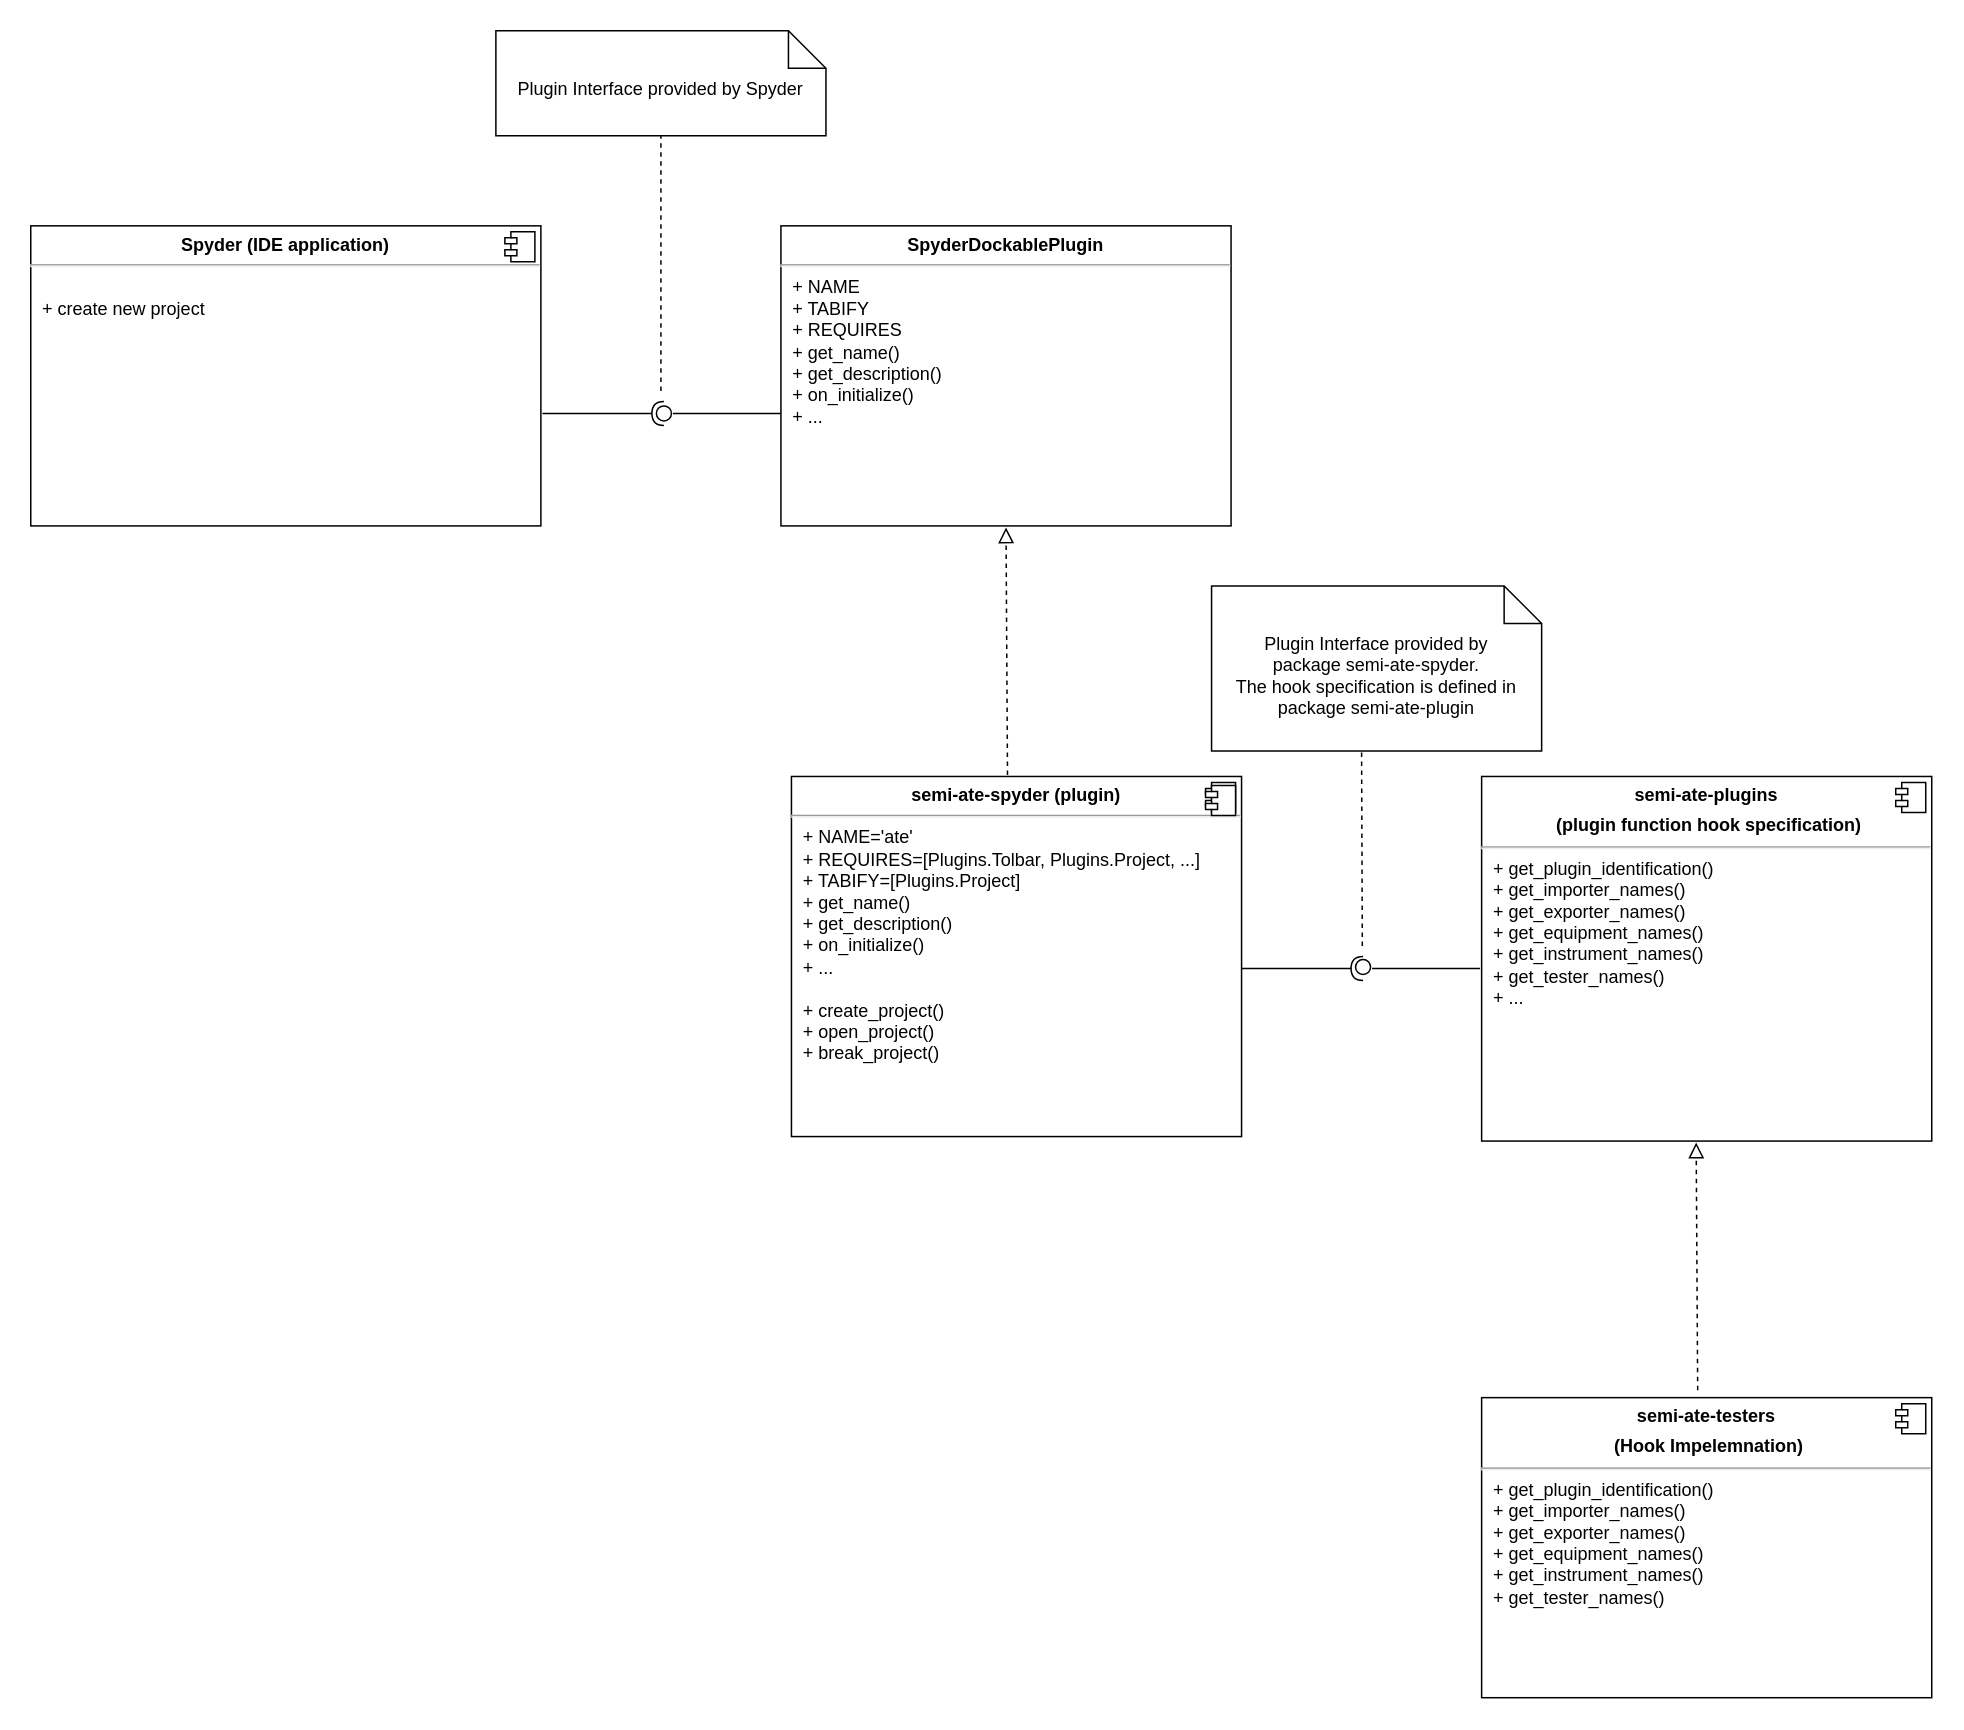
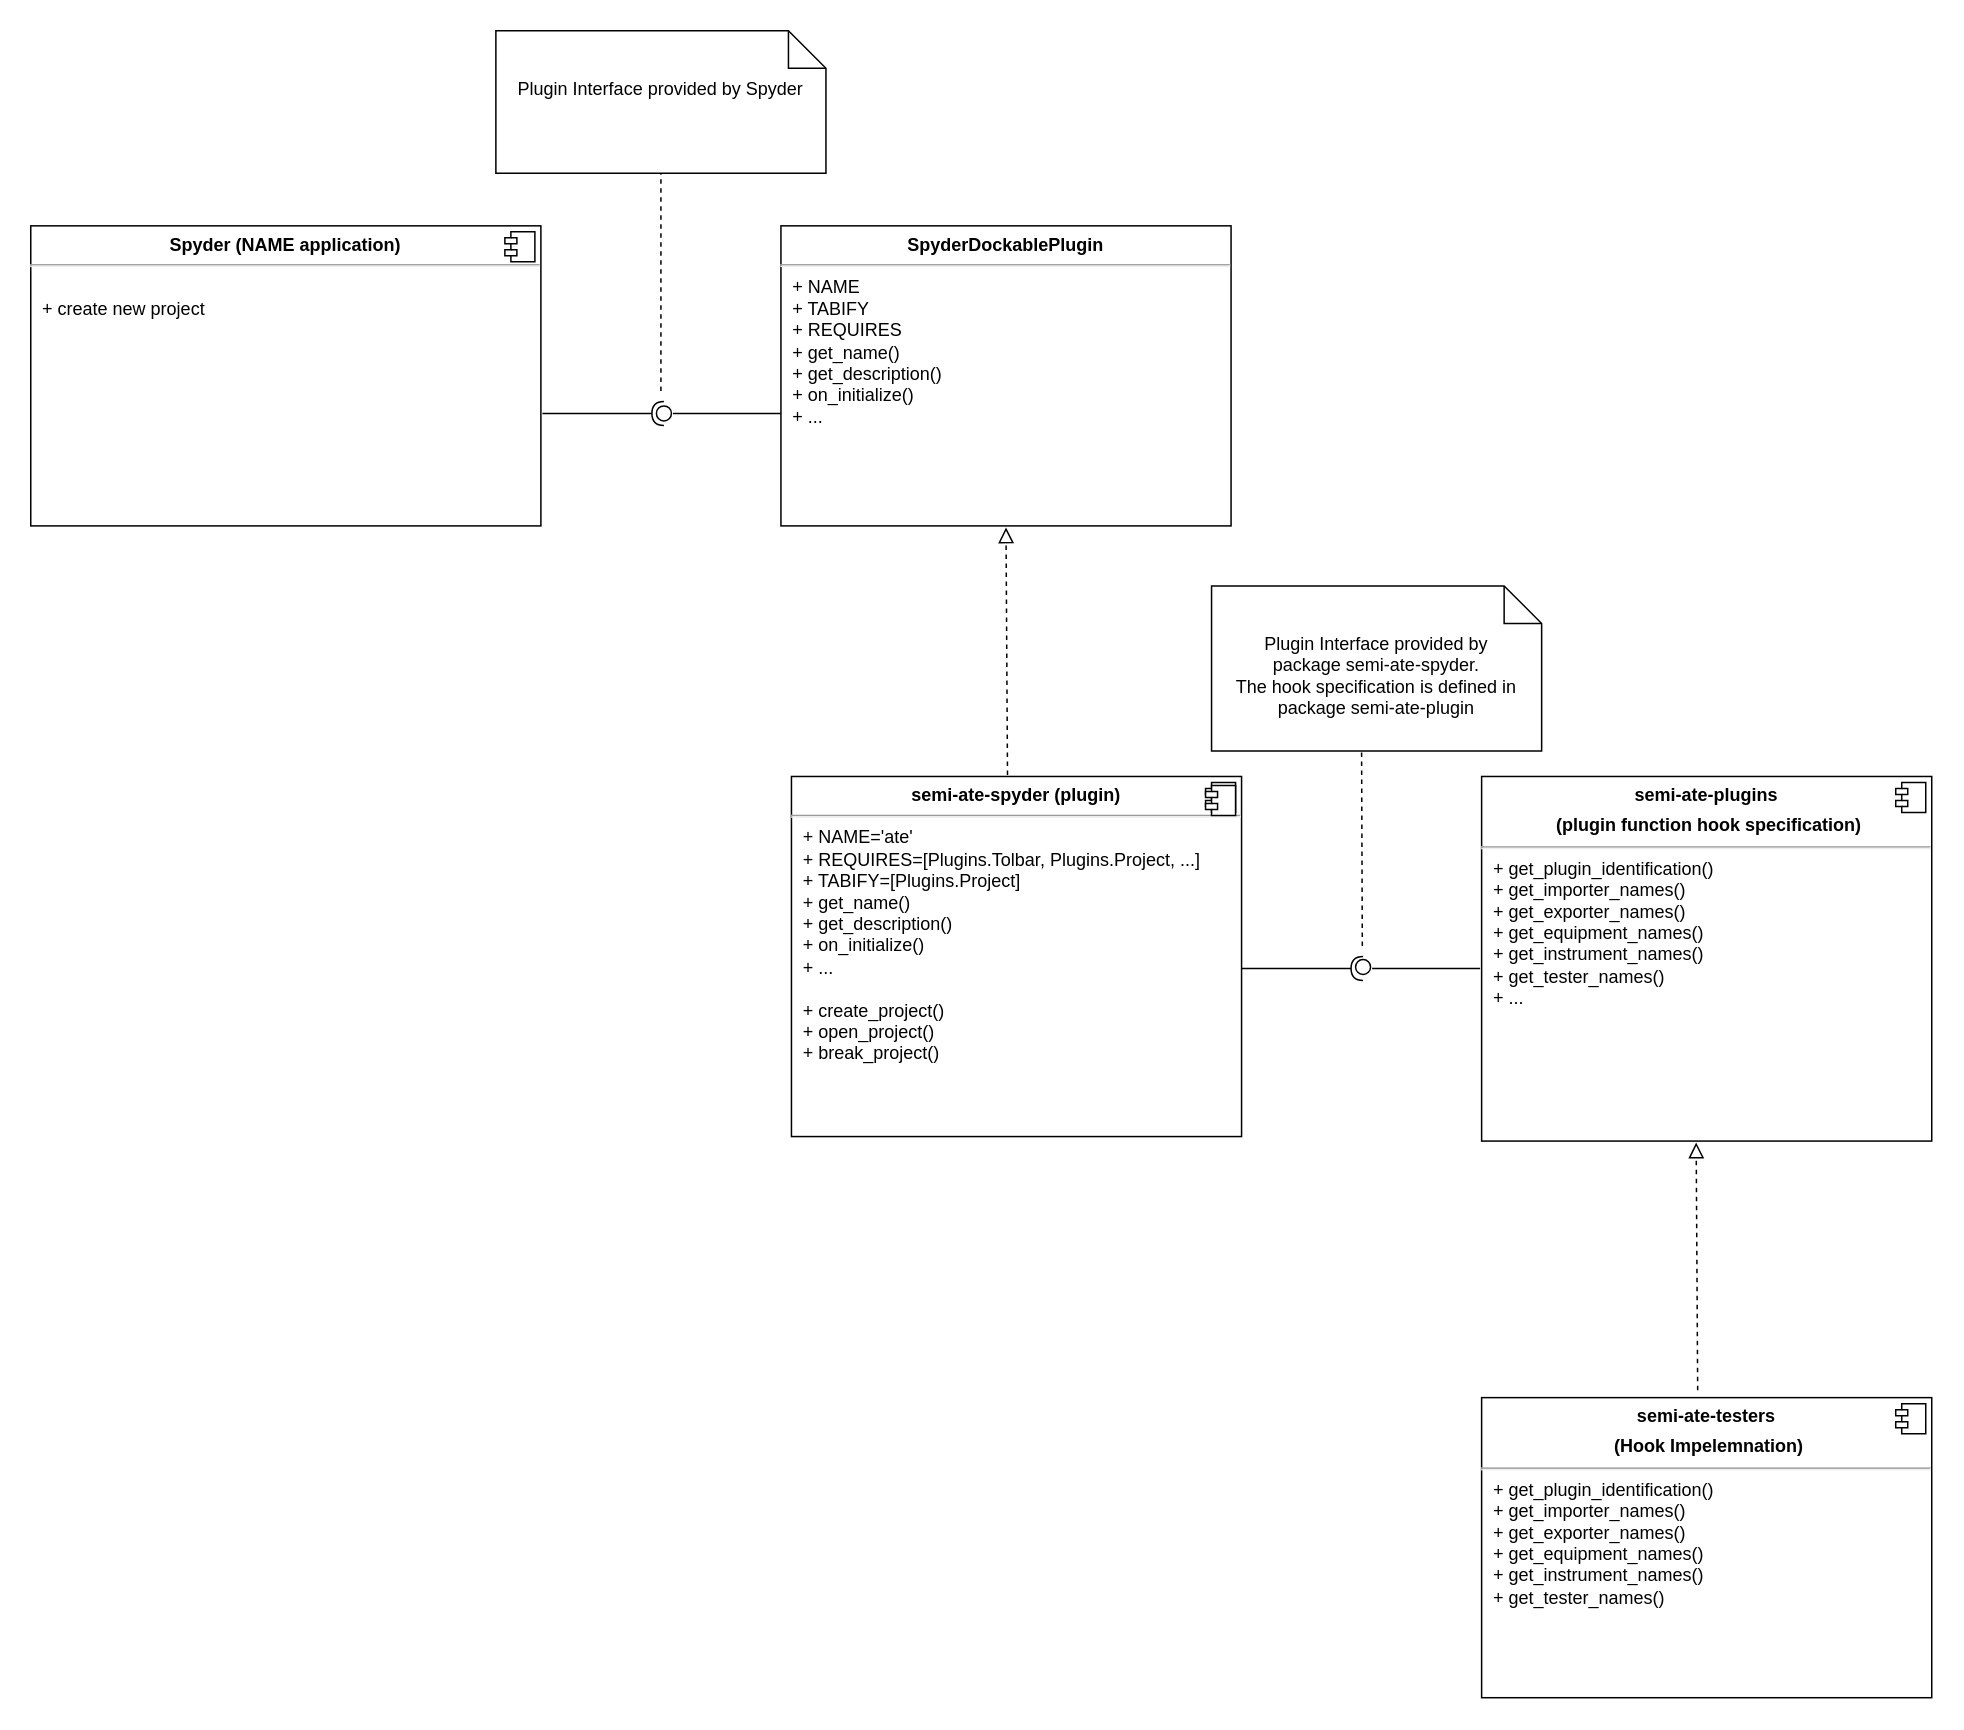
(661, 83) -> (661, 102)
(140, 226) -> (145, 226)
